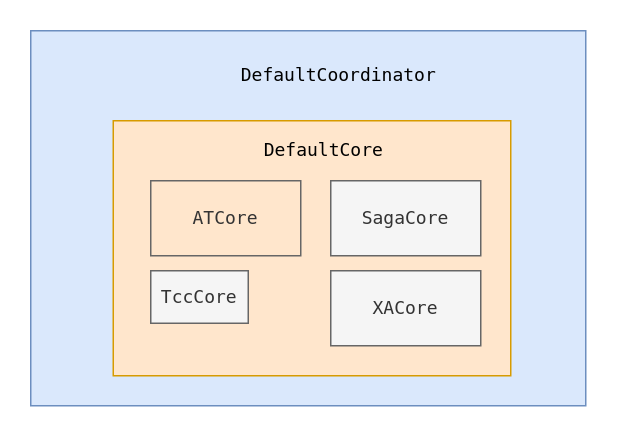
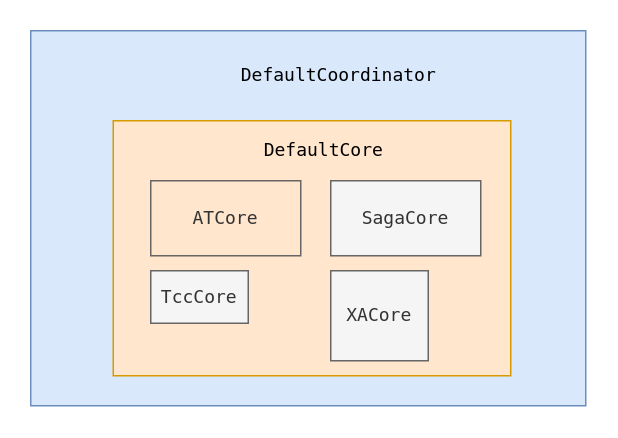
(406, 308) -> (380, 316)
